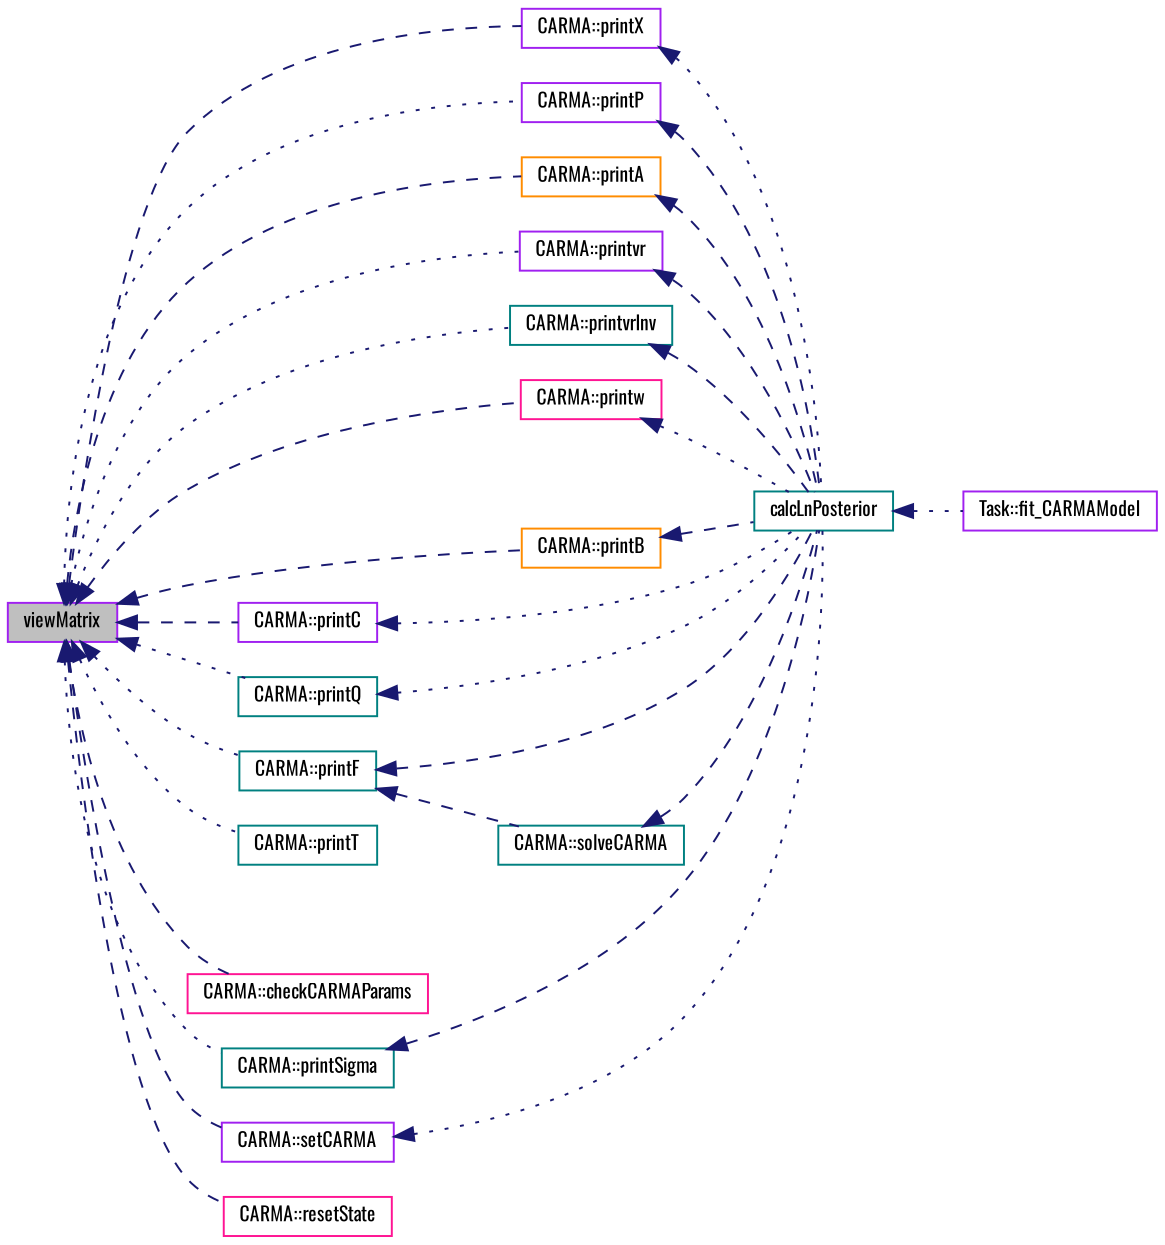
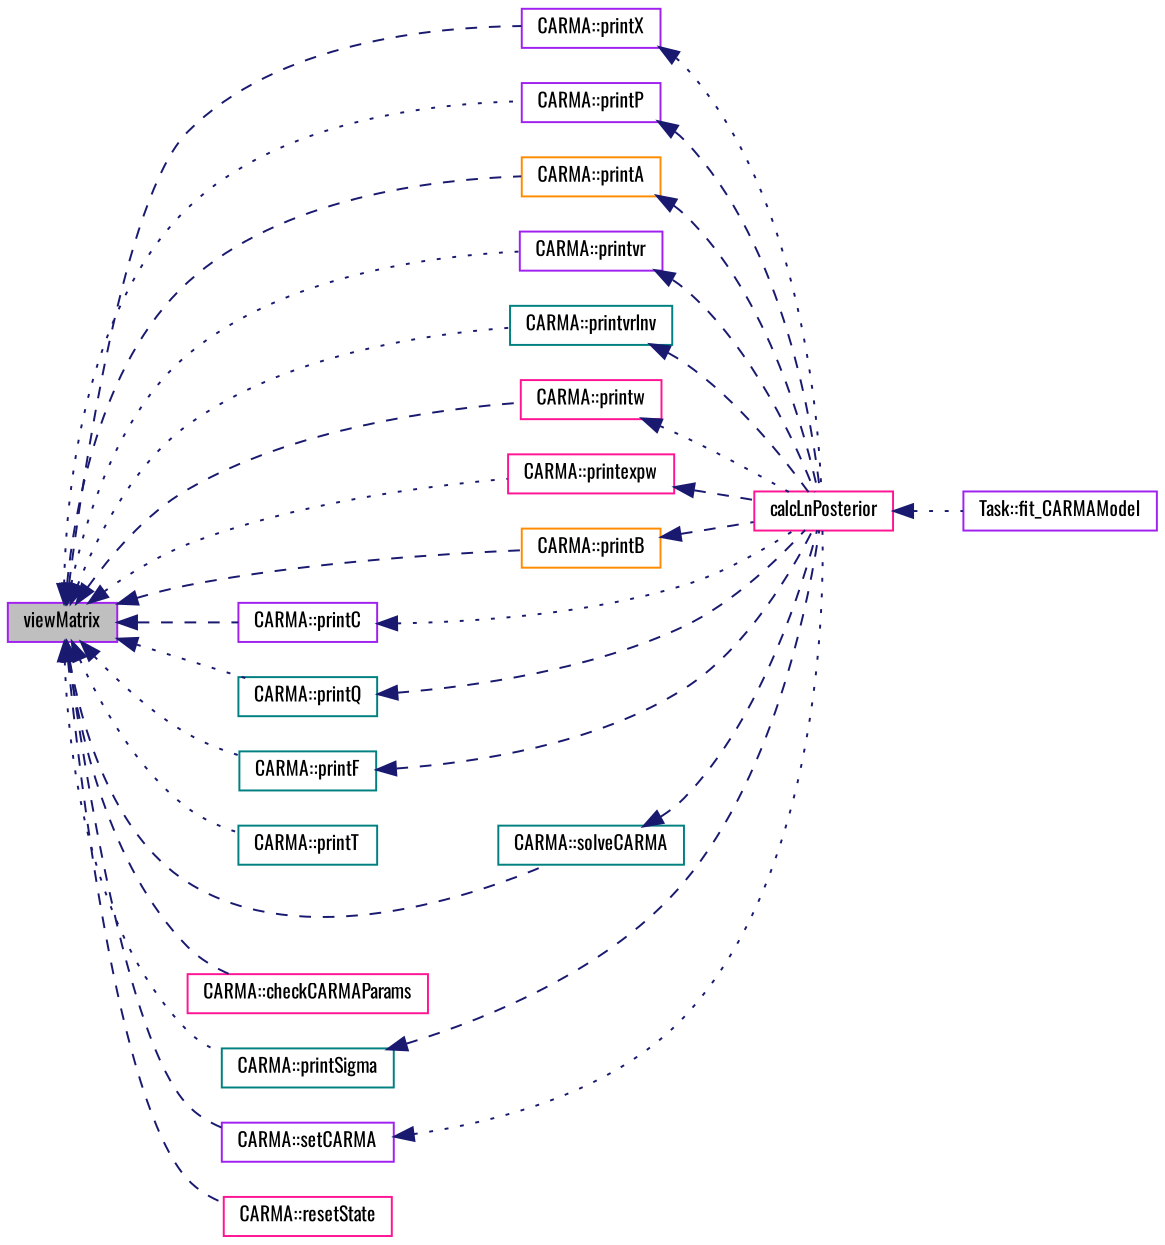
none -> (591, 474)
(824, 511) -> (824, 511)
(619, 652) -> (619, 652)
(457, 810) -> (242, 906)
